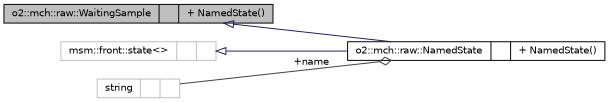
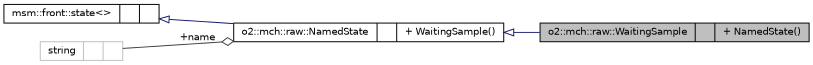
(313, 33) -> (527, 32)
(138, 51) -> (82, 14)
(558, 51) -> (450, 32)
